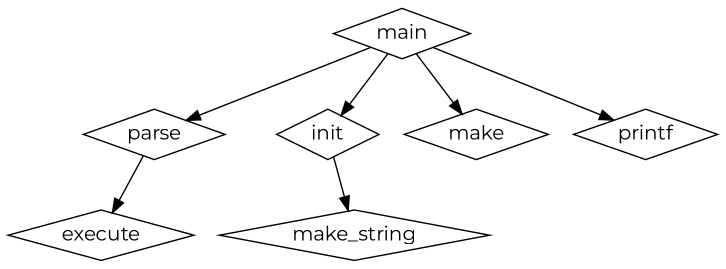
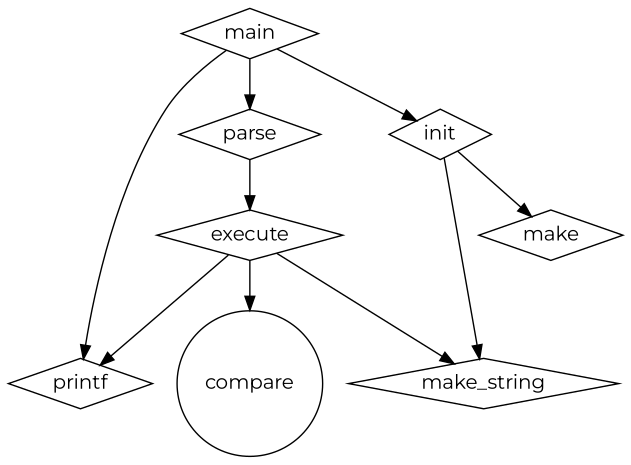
(435, 78) -> (489, 179)
none -> (359, 305)
none -> (170, 306)
none -> (250, 384)
